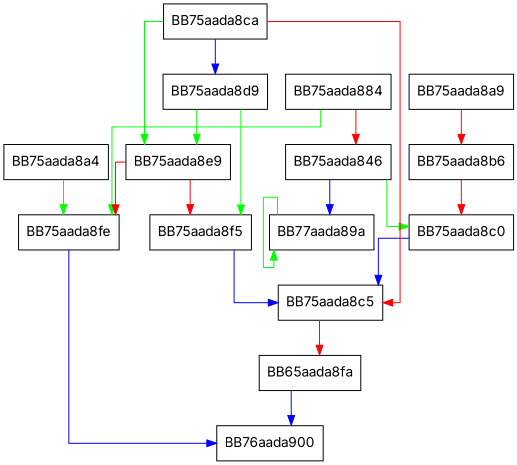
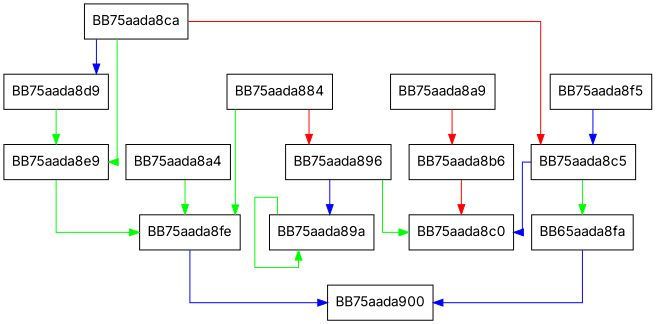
(241, 157) -> none
(338, 162) -> (338, 162)
(116, 178) -> (67, 232)
(190, 192) -> none
(322, 232) -> (322, 232)
(378, 242) -> (522, 193)
(320, 333) -> (582, 192)
(270, 443) -> (380, 303)
